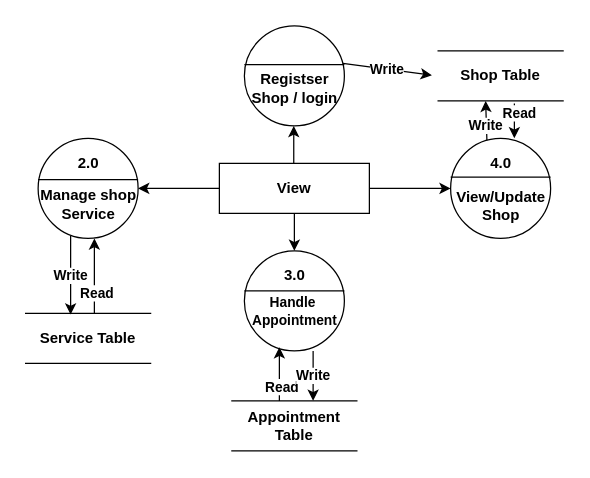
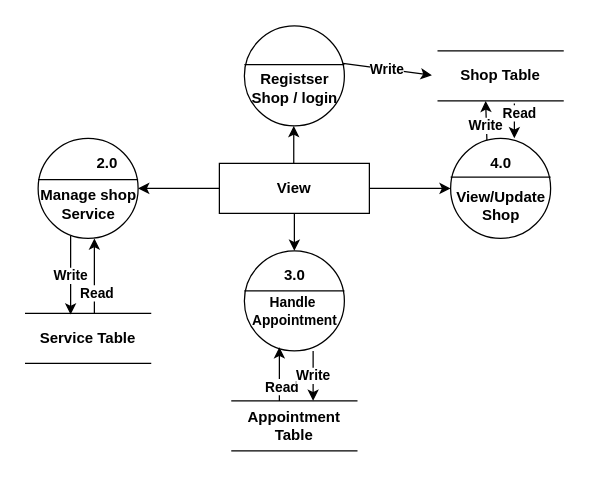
(88, 163) -> (107, 163)
